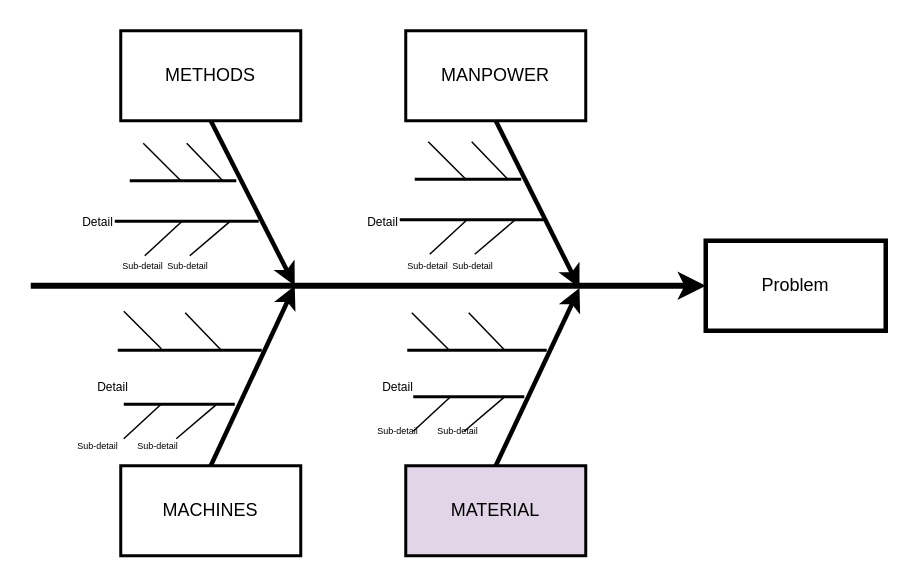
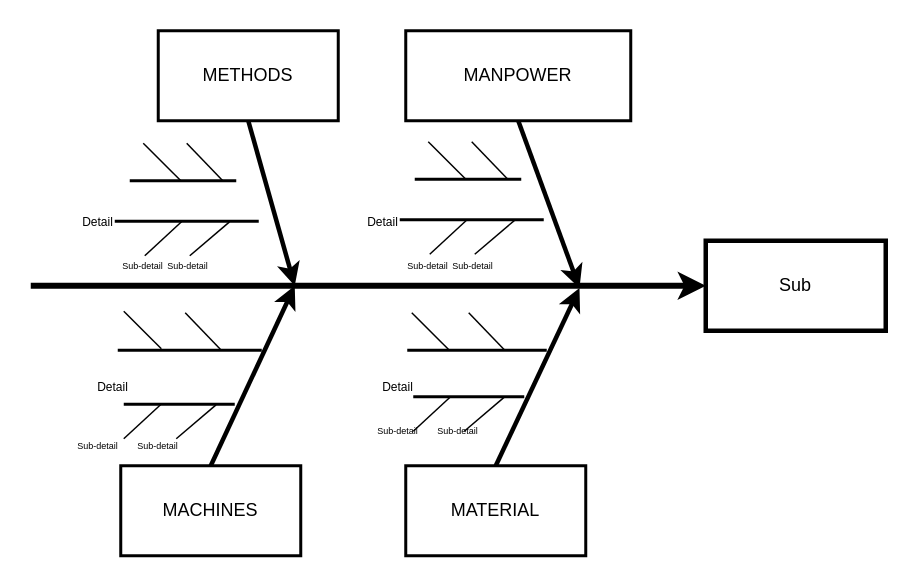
(211, 76) -> (248, 76)
(496, 76) -> (518, 76)
(796, 286) -> (796, 286)
(496, 511) -> (496, 511)
